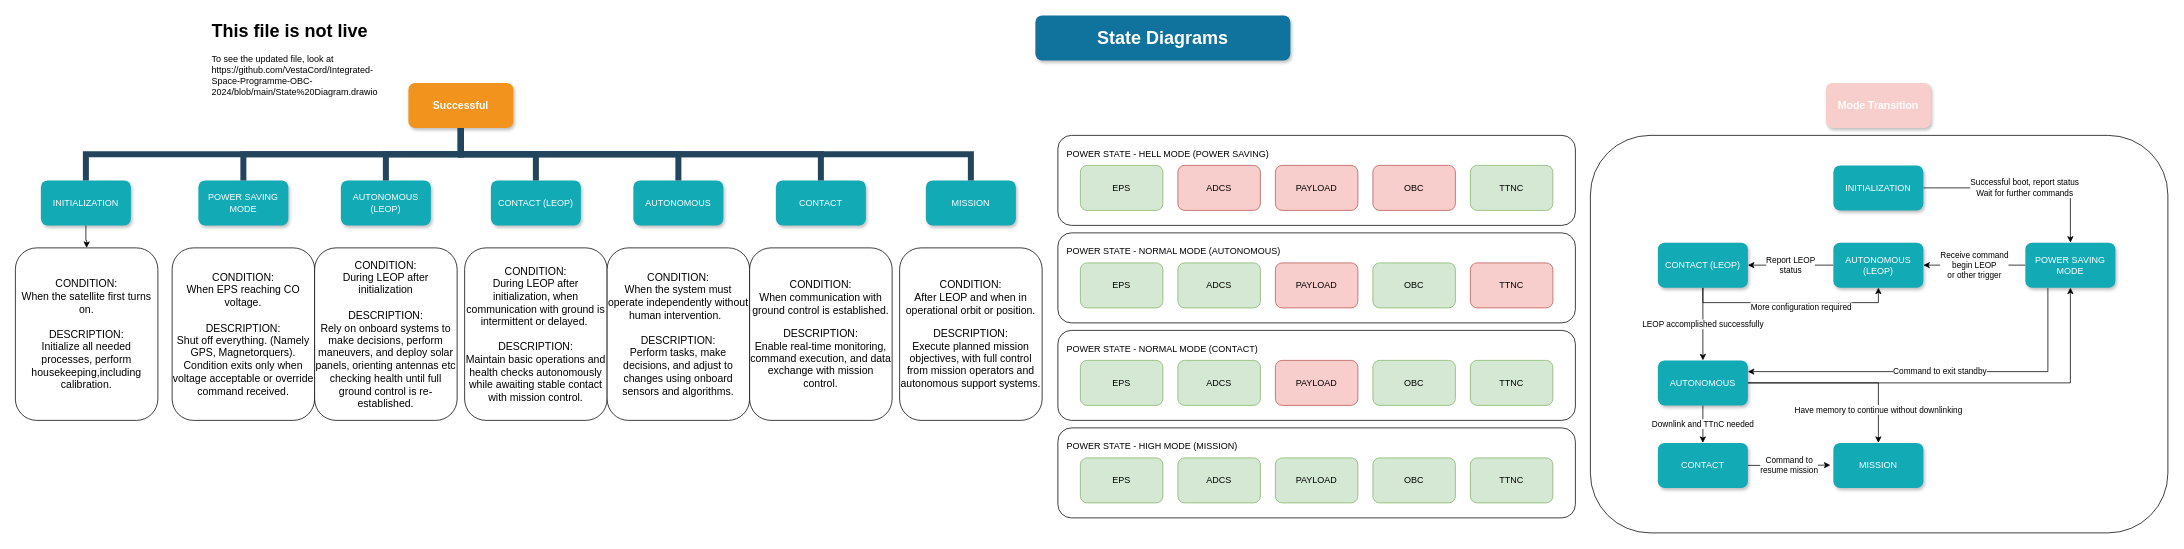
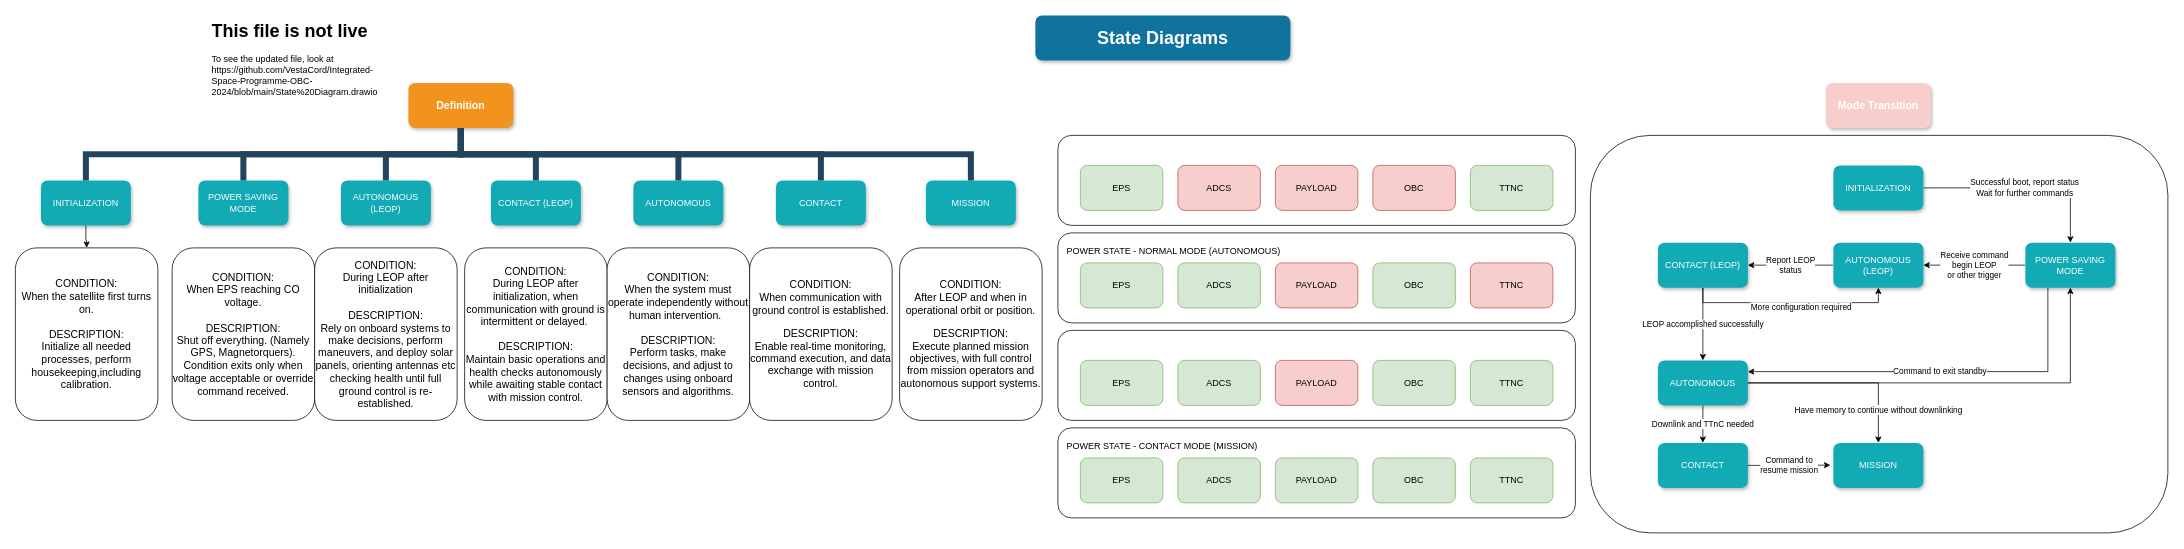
(461, 105) -> (461, 105)
(1230, 154) -> none
(1230, 349) -> none
(1144, 447) -> (1152, 447)
